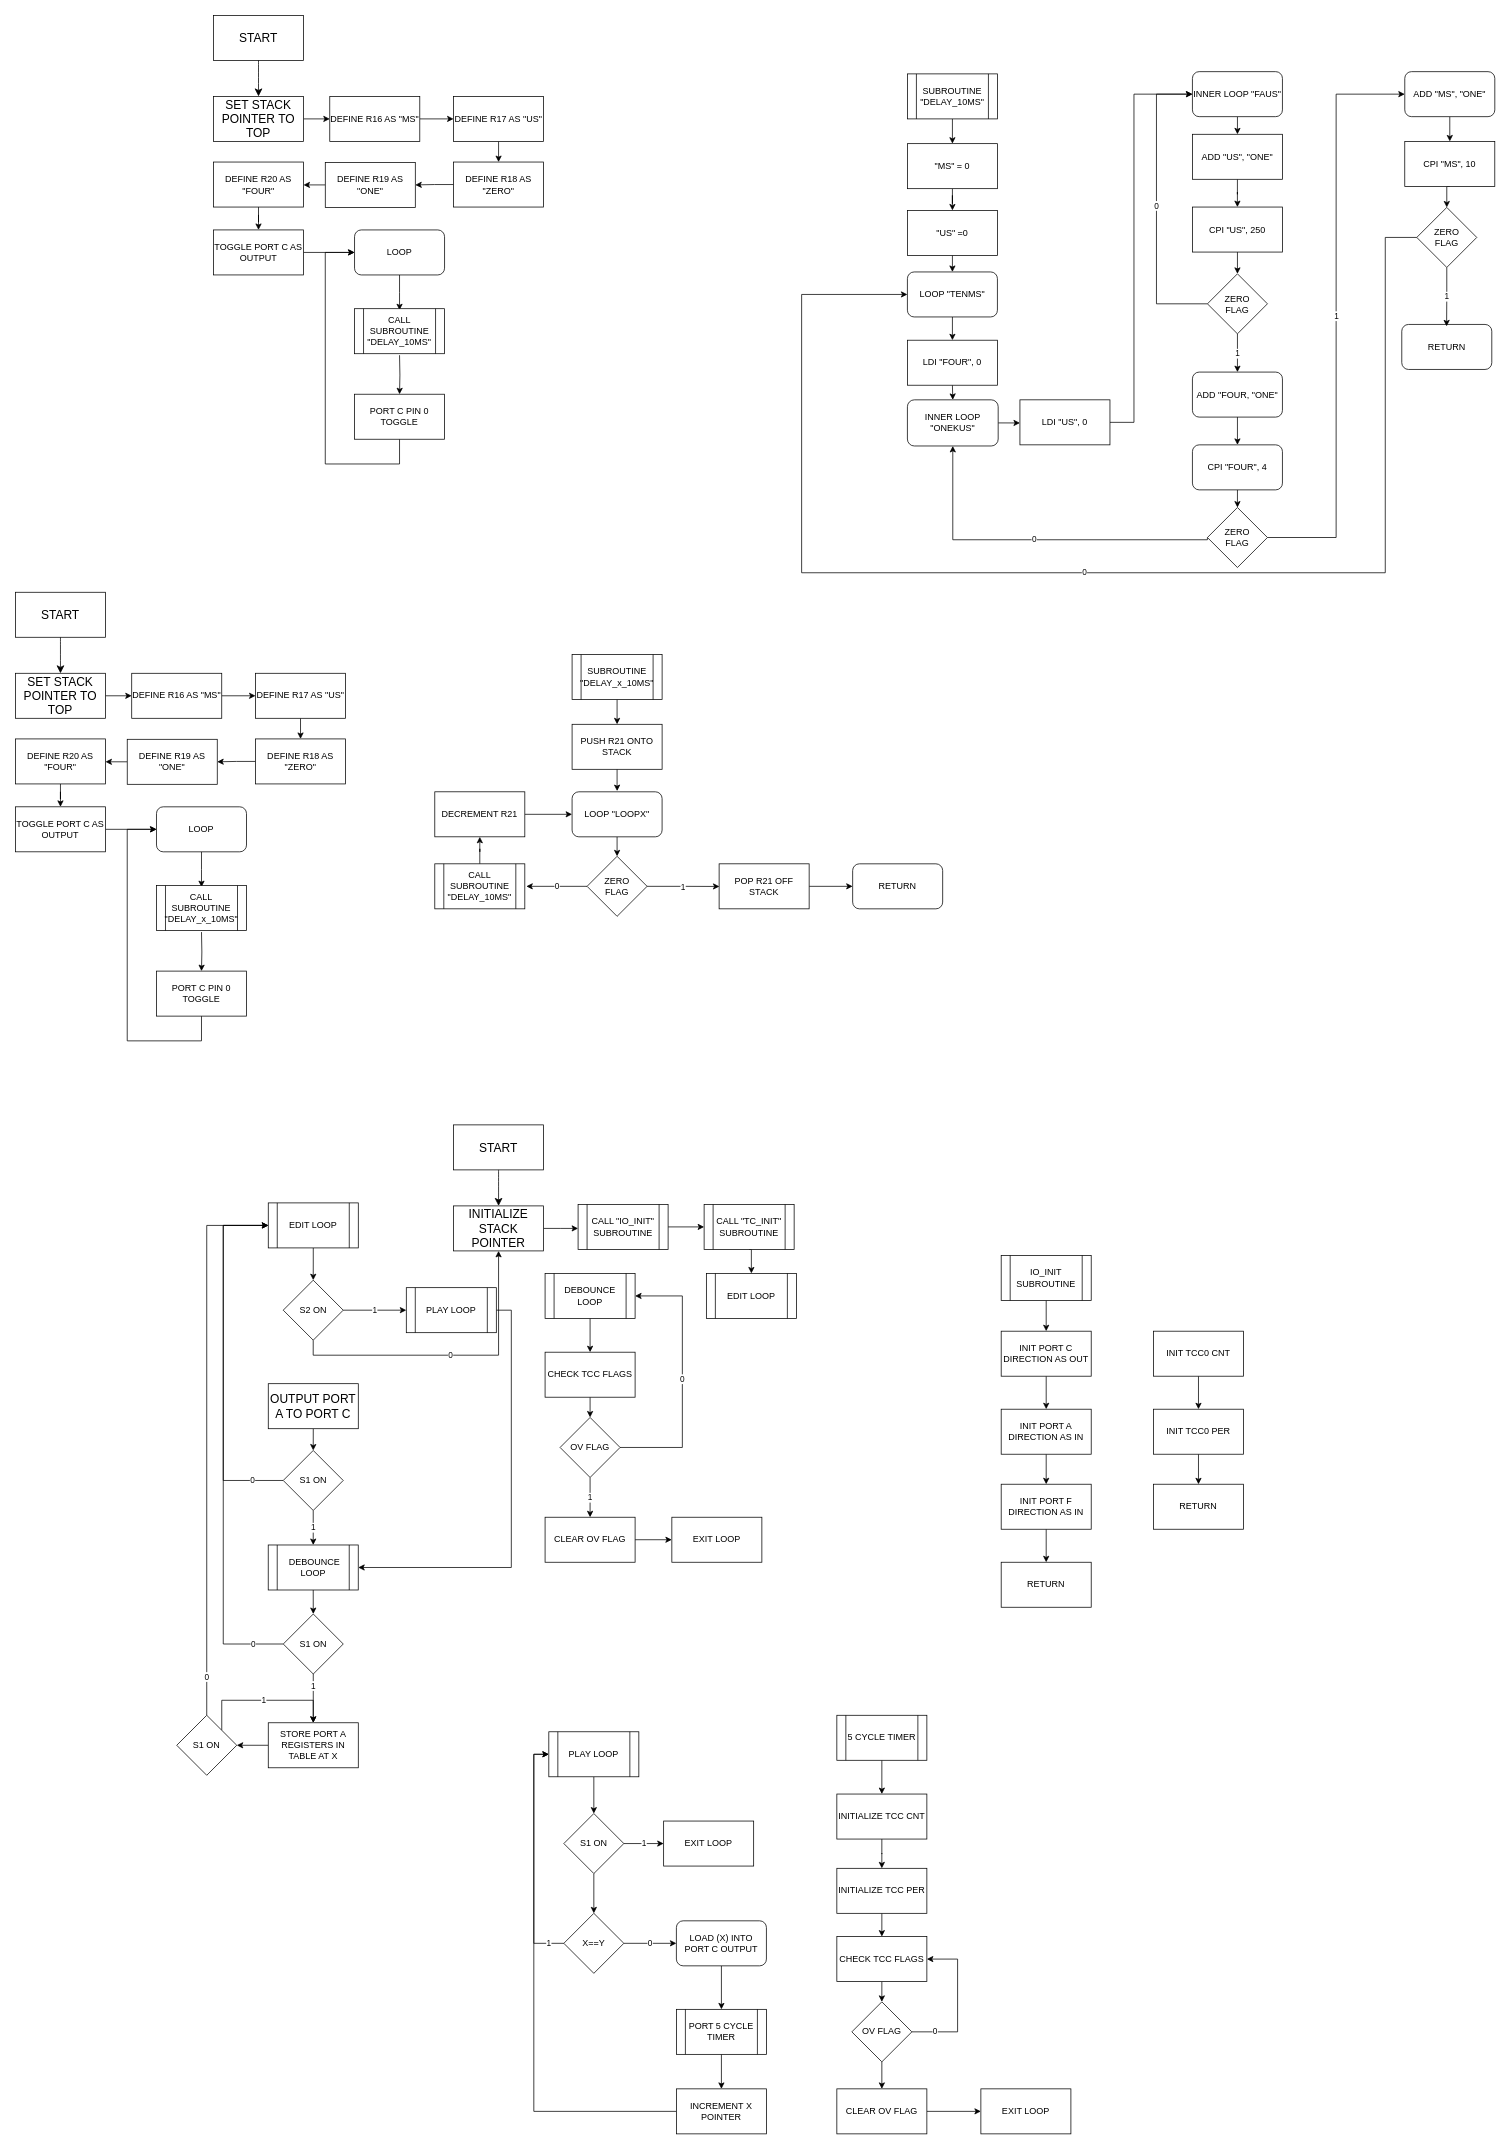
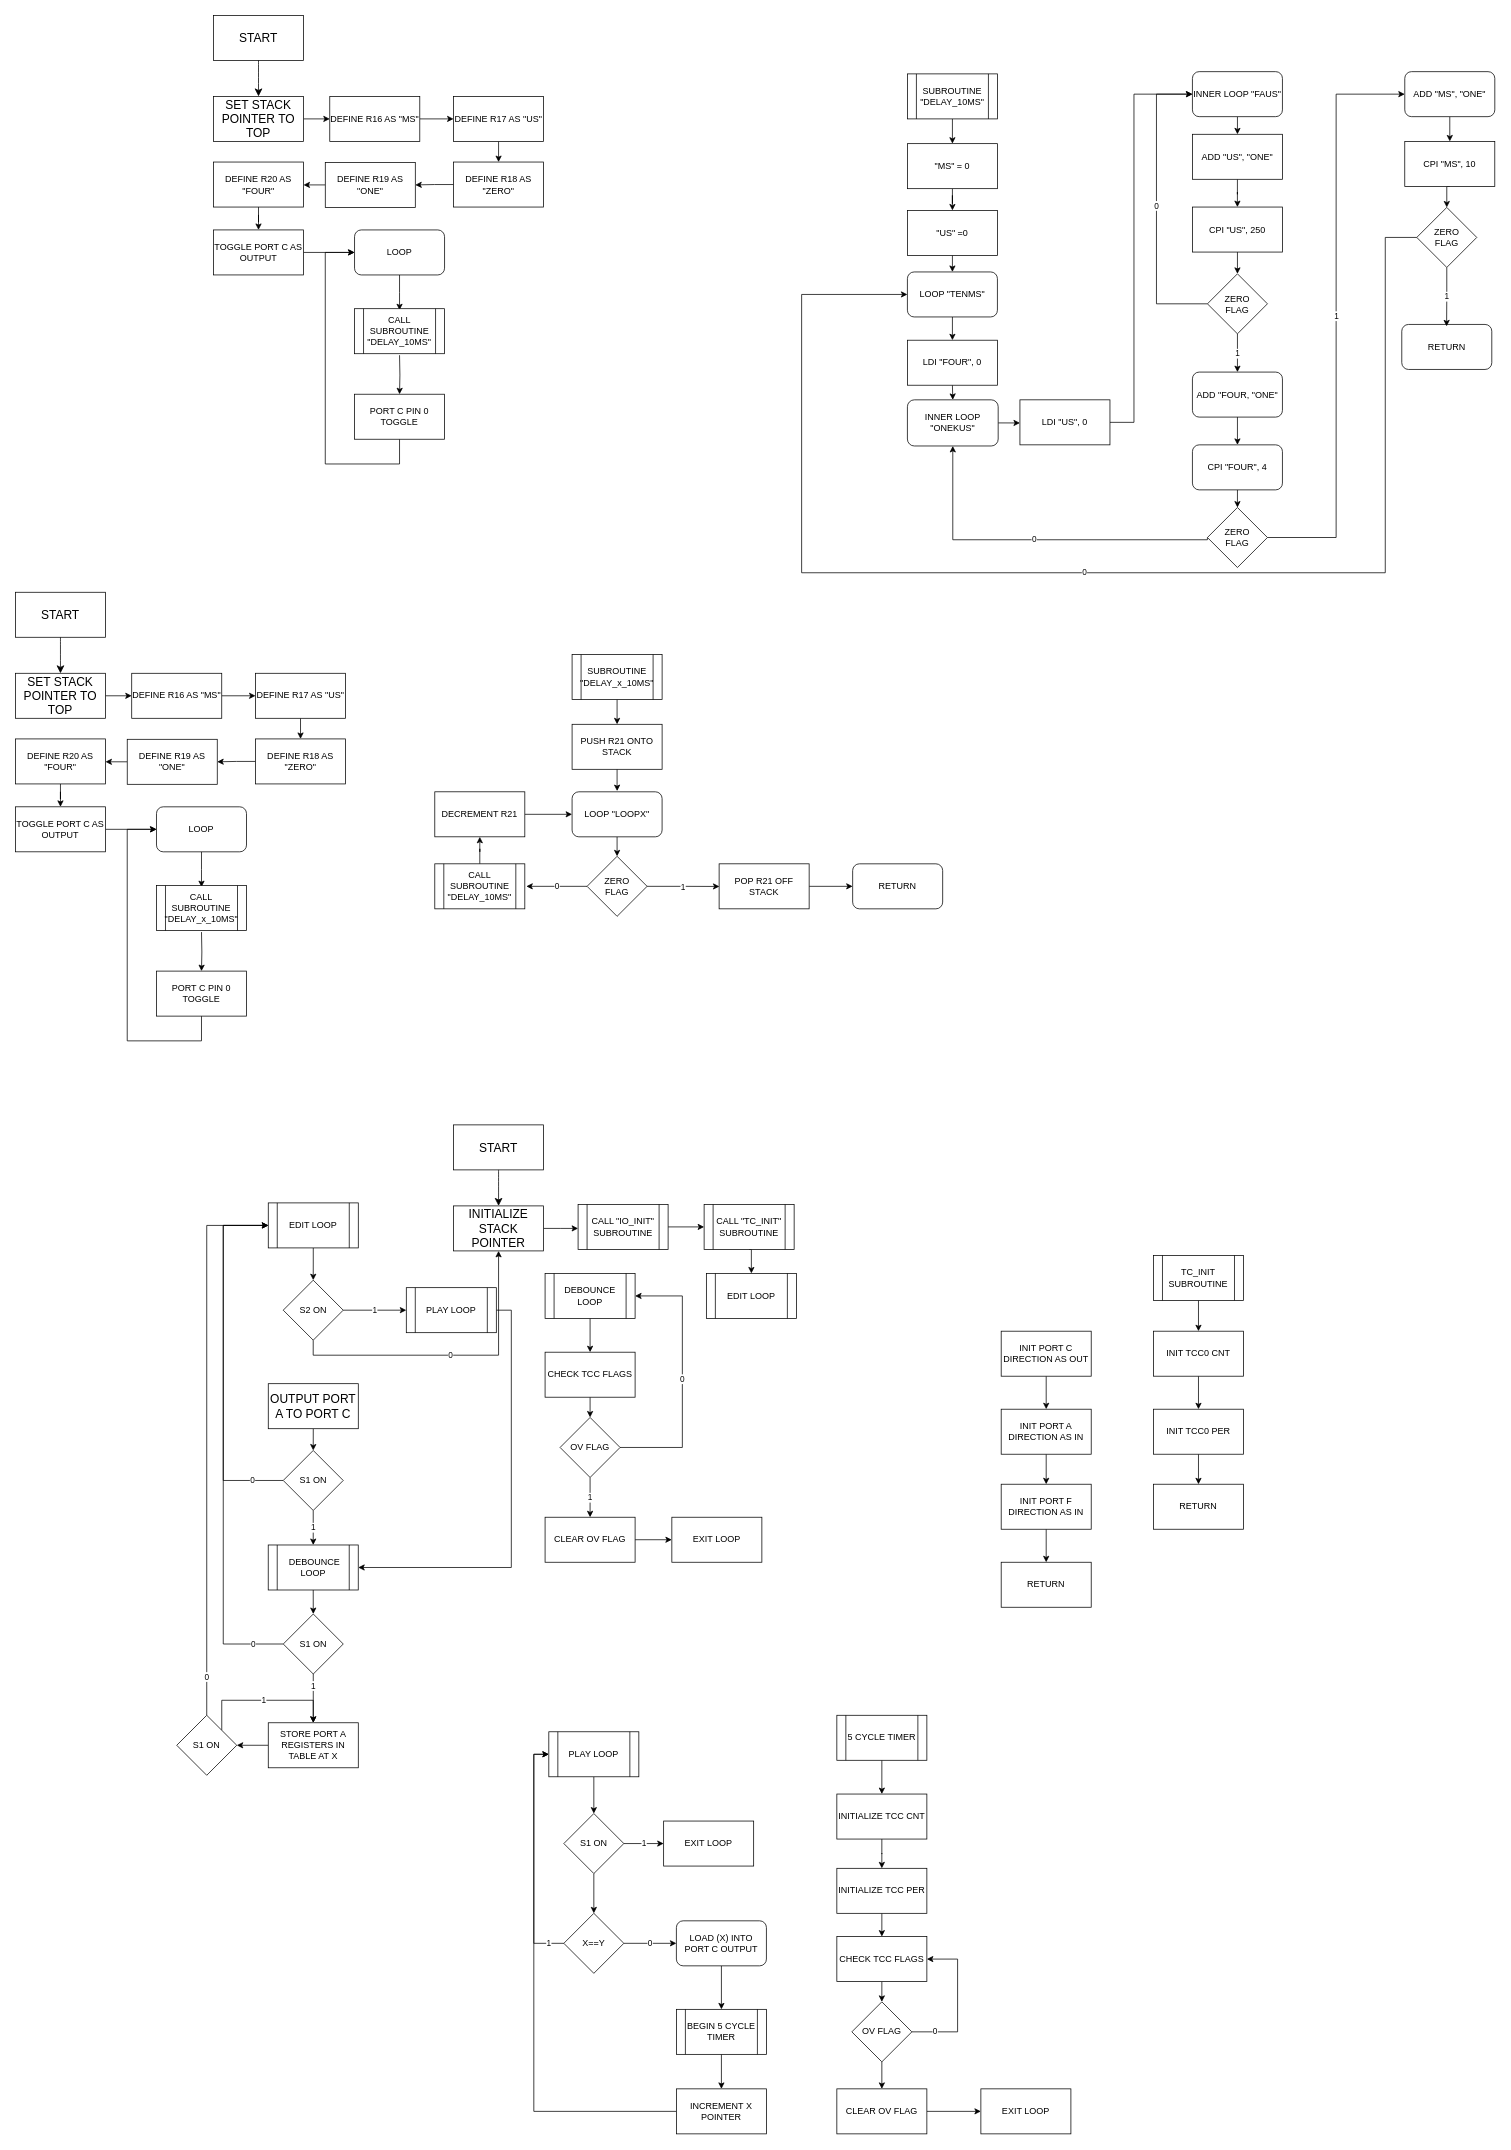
(1046, 1278) -> none
none -> (1198, 1278)
(1046, 1313) -> none
none -> (1198, 1313)
(721, 2031) -> (721, 2031)
